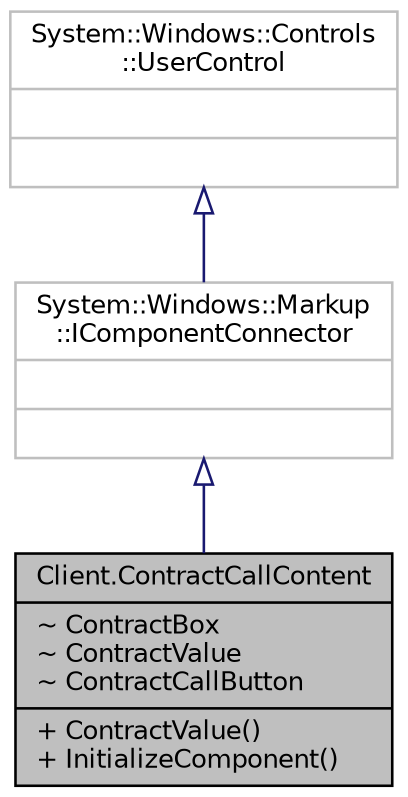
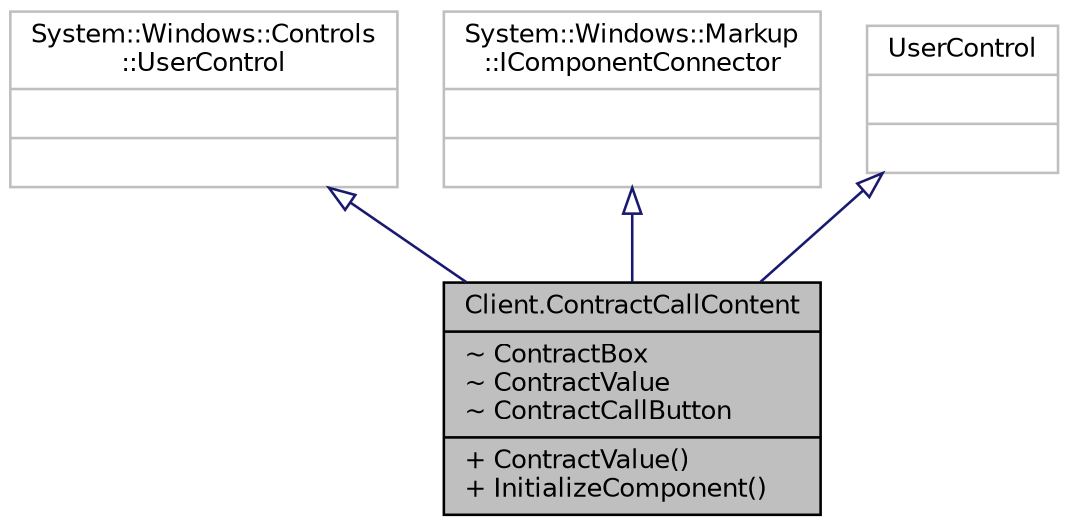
none -> (963, 99)
(204, 248) -> (408, 242)
